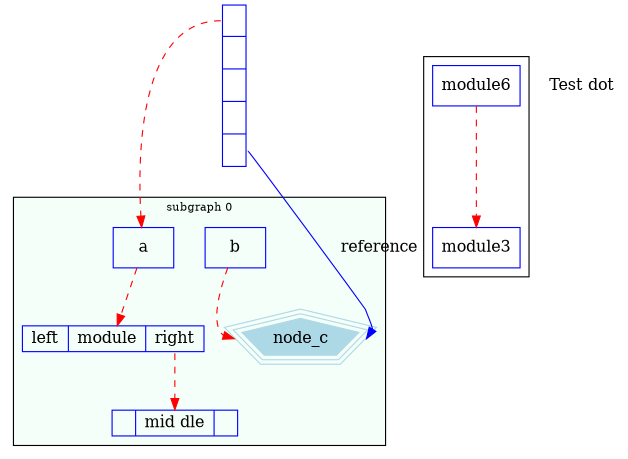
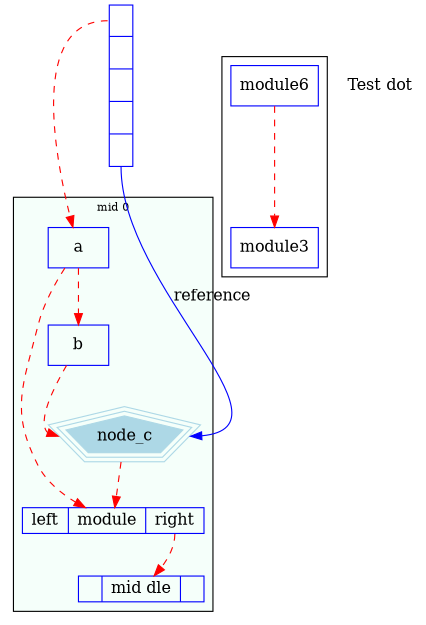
(200, 208) -> (113, 208)
none -> (78, 291)
none -> (119, 479)
